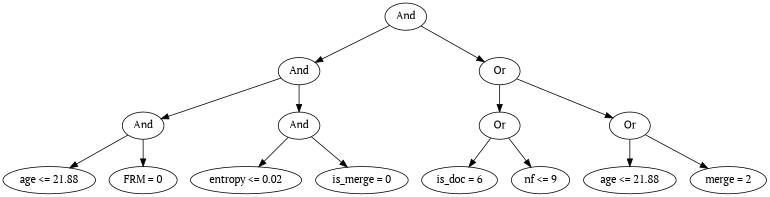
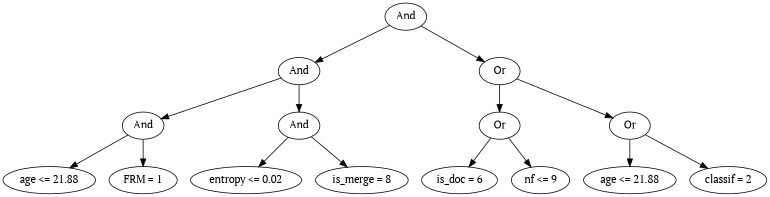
(143, 180) -> (143, 180)
(362, 180) -> (362, 180)
(728, 180) -> (728, 180)
